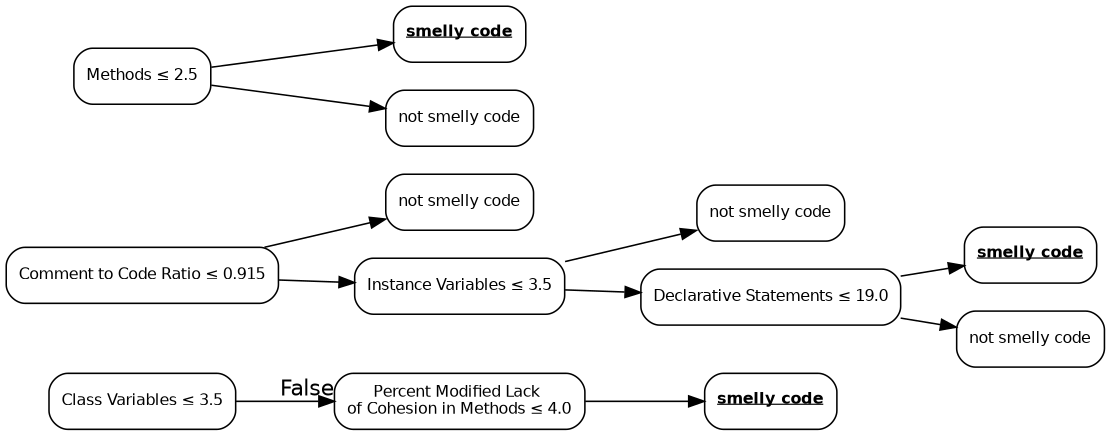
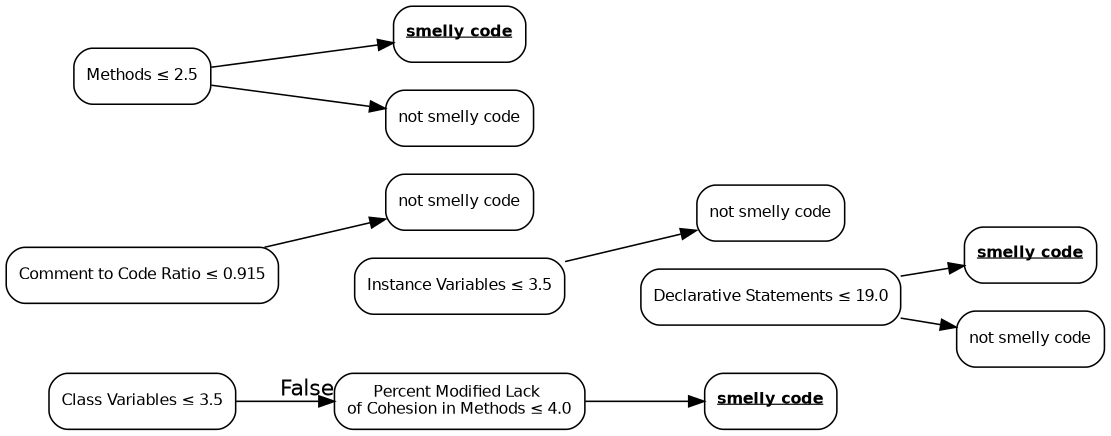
(309, 281) -> none
(595, 291) -> none
